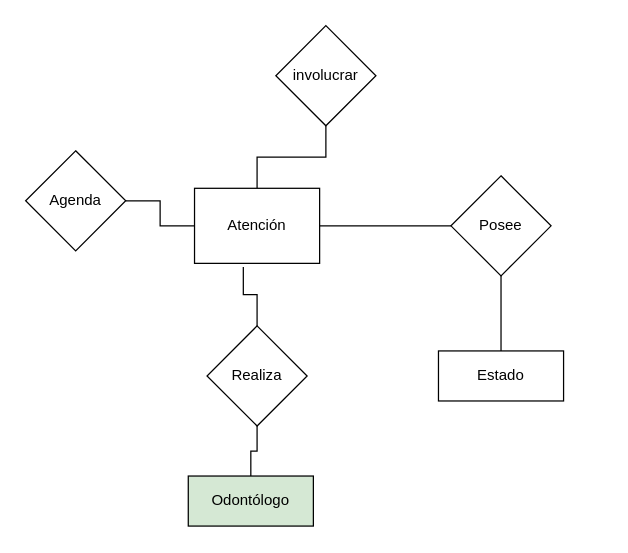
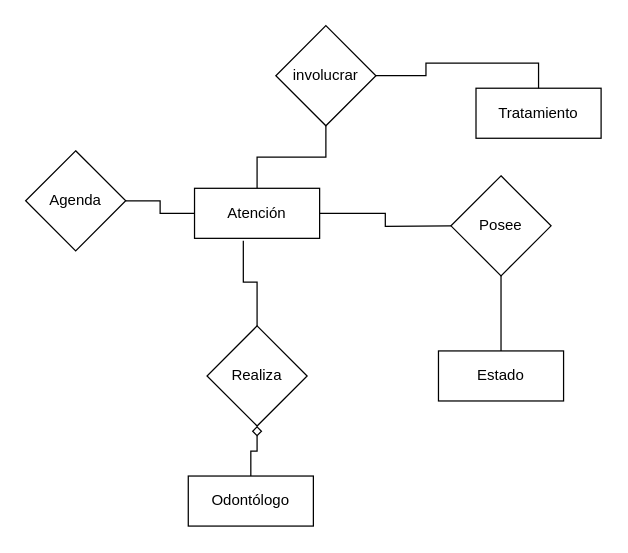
none -> (463, 63)
none -> (538, 113)
(257, 226) -> (257, 213)
(257, 431) -> (257, 436)
(251, 501) -> (251, 501)
